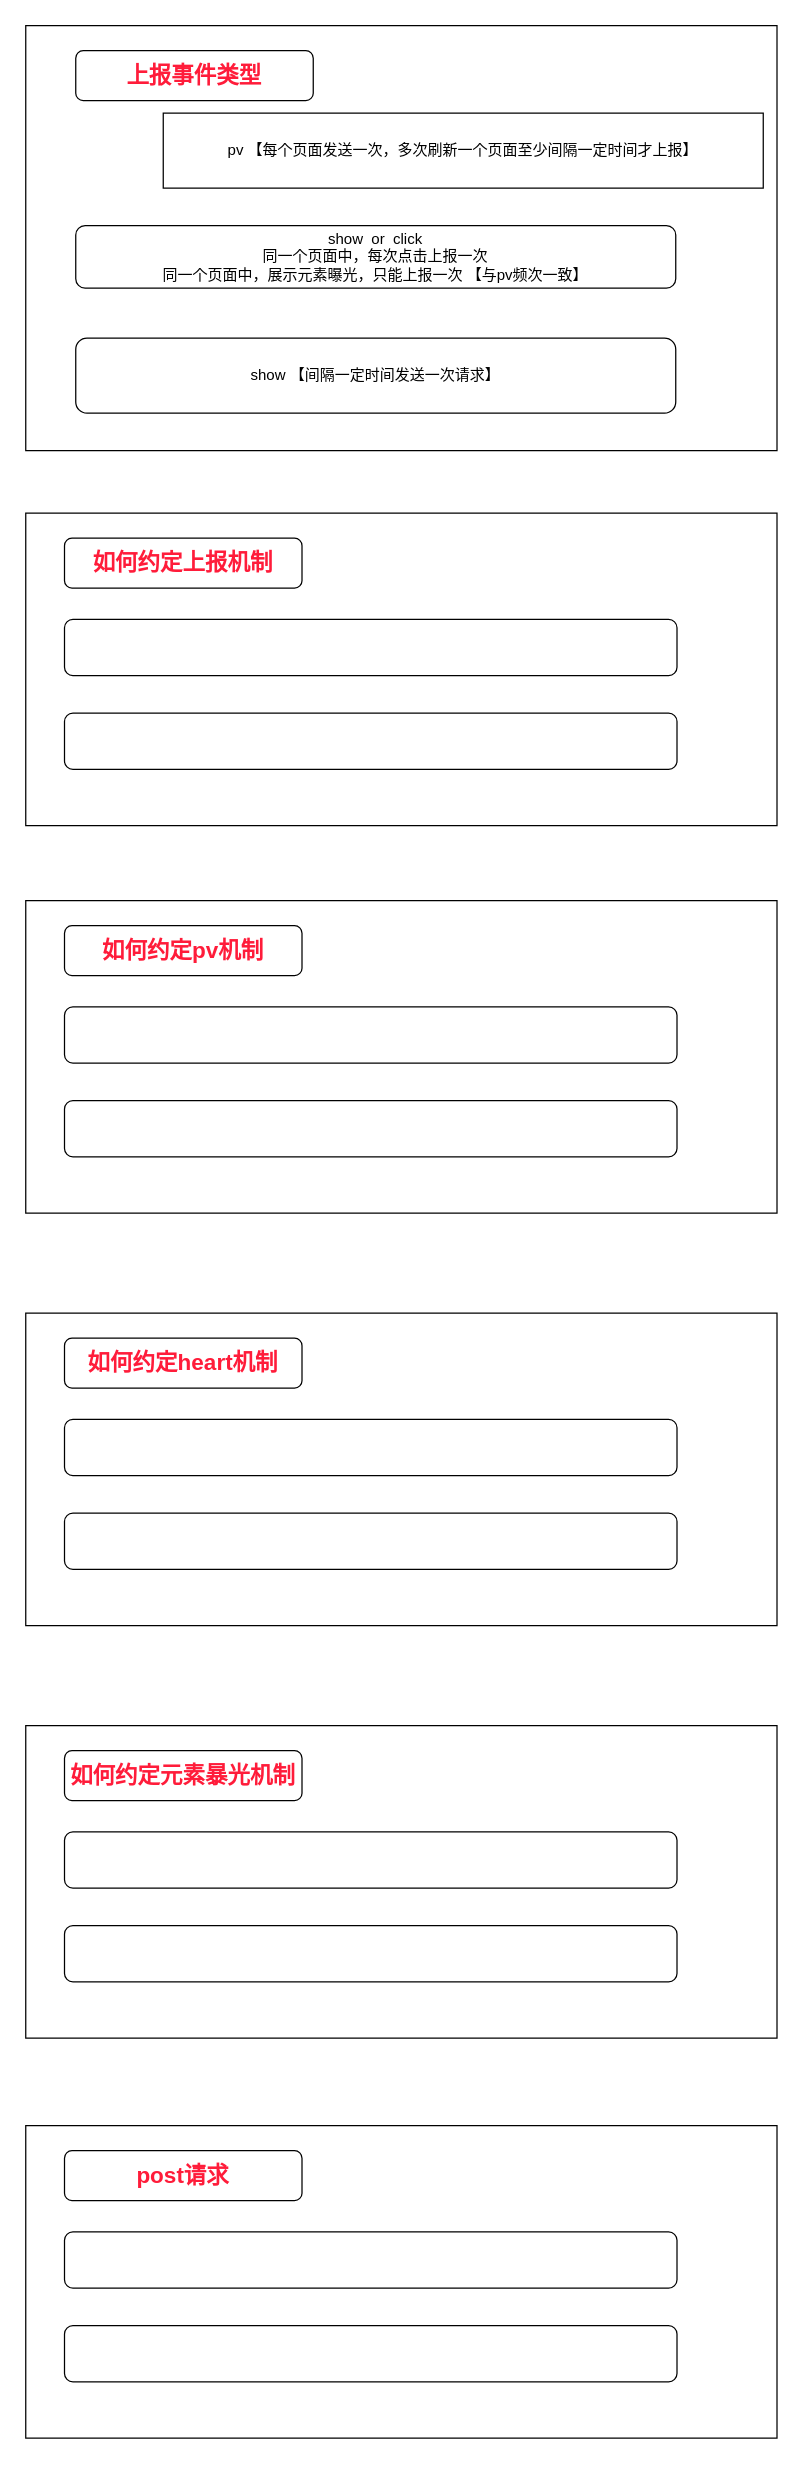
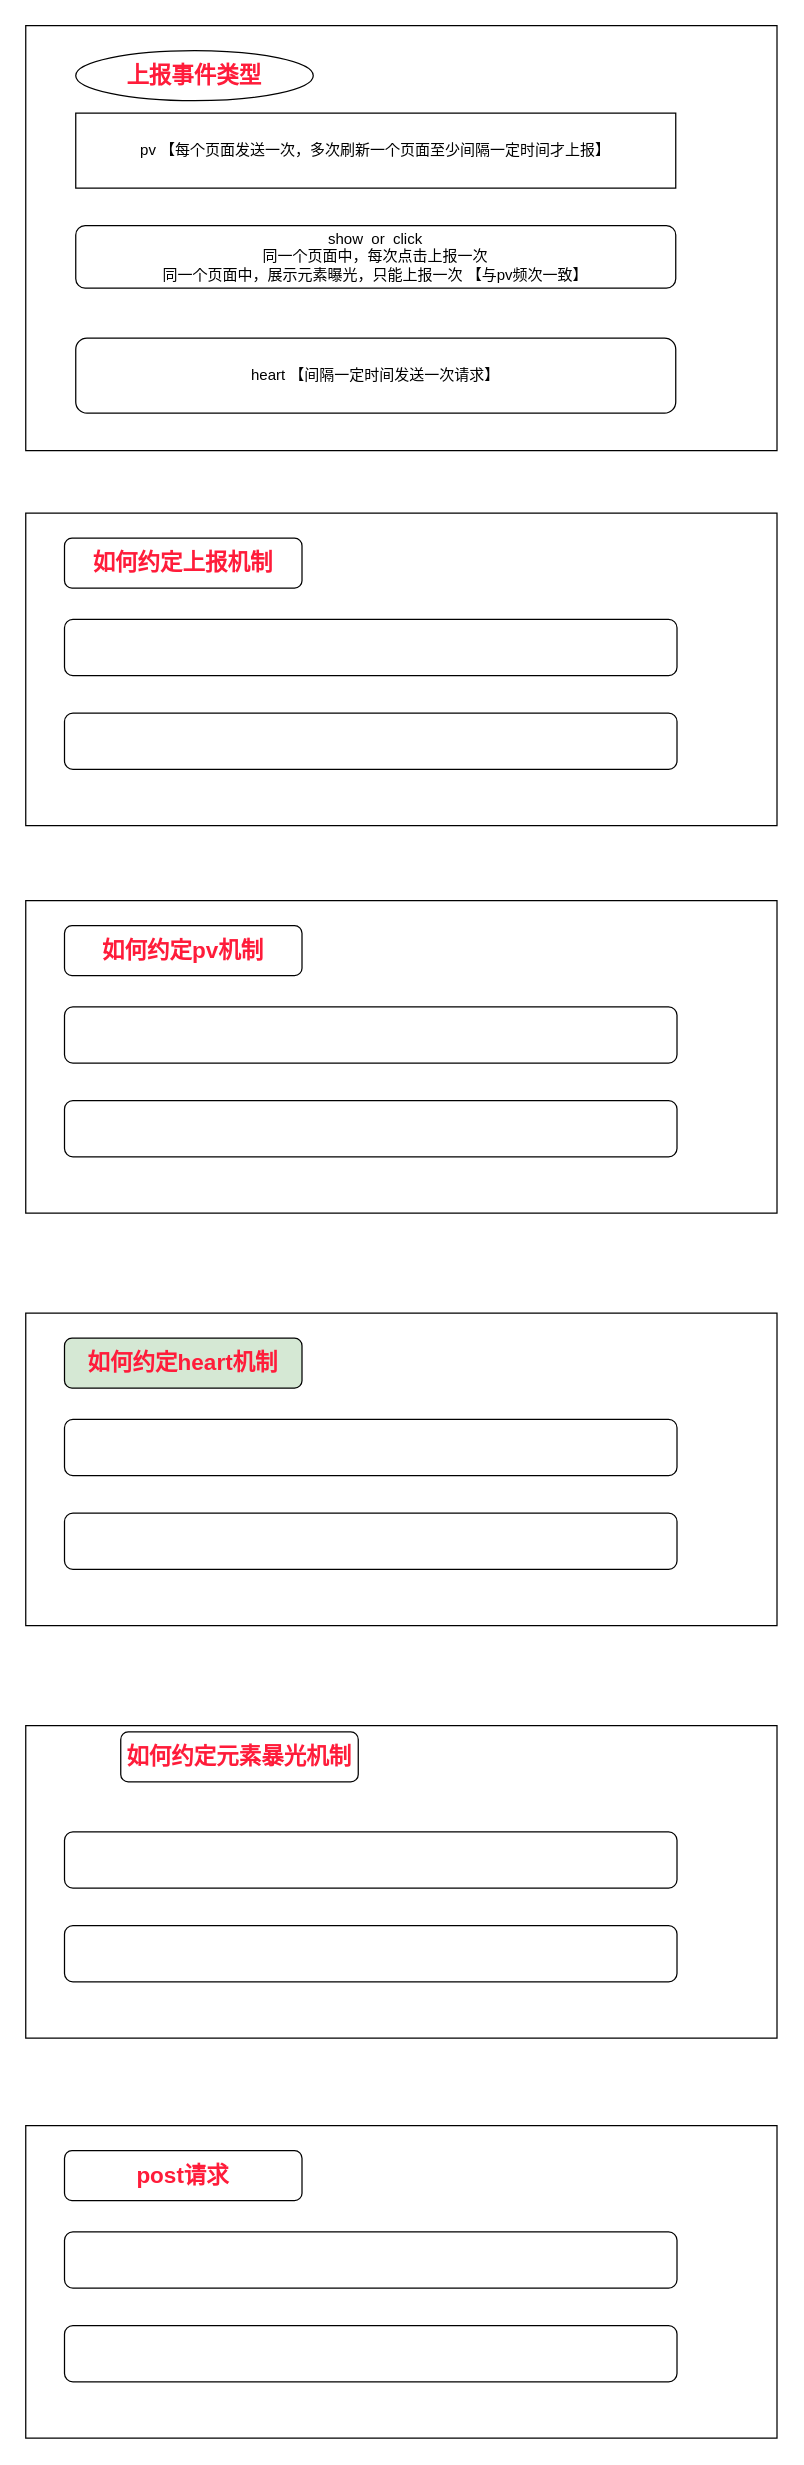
(194, 76) -> (194, 76)
(463, 151) -> (376, 151)
(376, 376) -> (376, 376)
(183, 1363) -> (183, 1363)
(183, 1776) -> (239, 1757)
